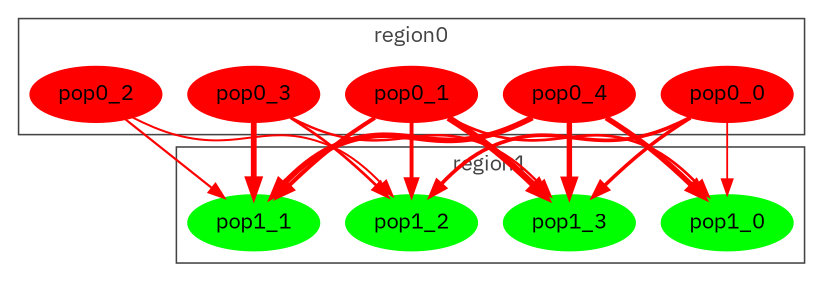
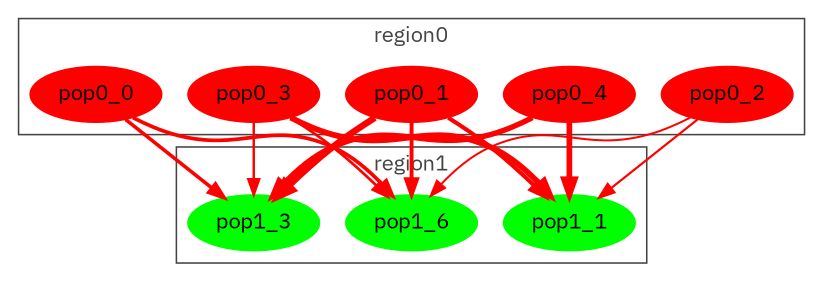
(412, 223) -> (412, 223)
(727, 223) -> none
